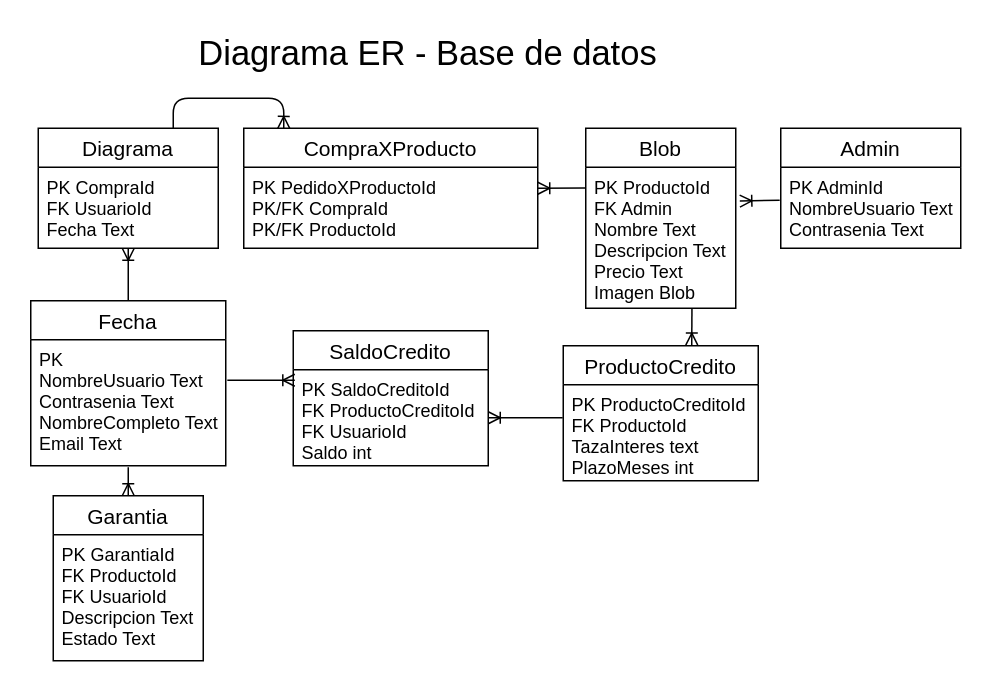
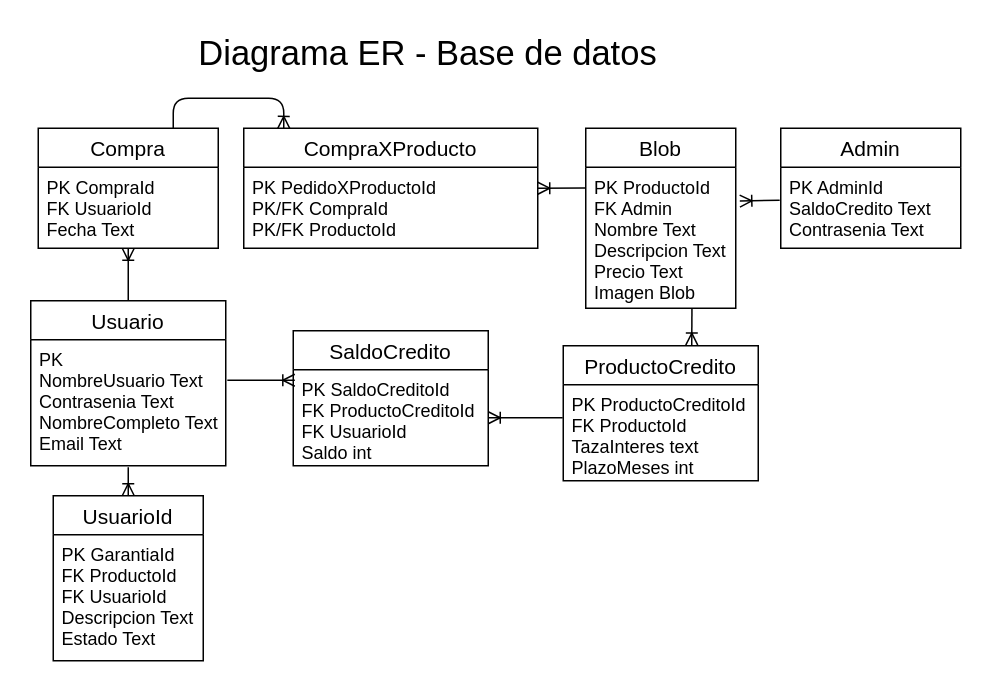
(128, 149) -> (128, 149)
(835, 188) -> (835, 188)
(128, 322) -> (128, 322)
(128, 517) -> (128, 517)
